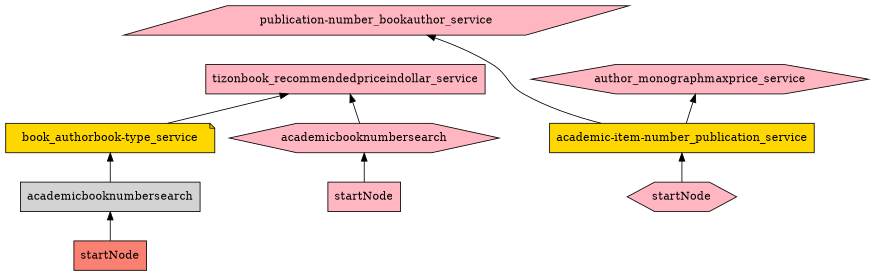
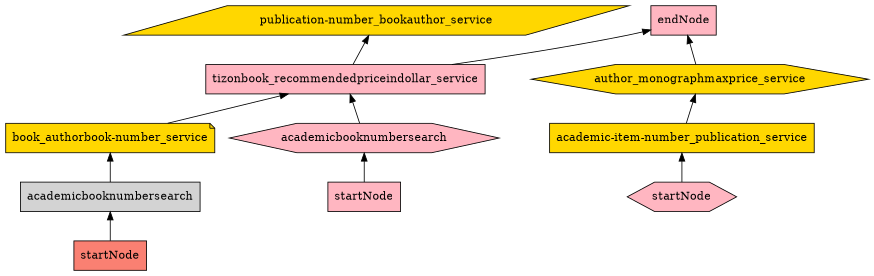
(376, 20) -> (376, 20)
none -> (684, 20)
(700, 79) -> (700, 79)
(514, 87) -> (359, 54)
(110, 138) -> (110, 138)
